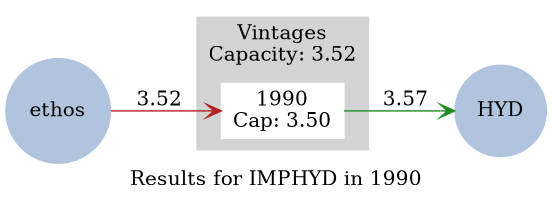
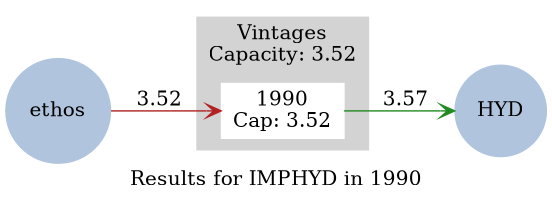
(283, 111) -> (283, 111)
